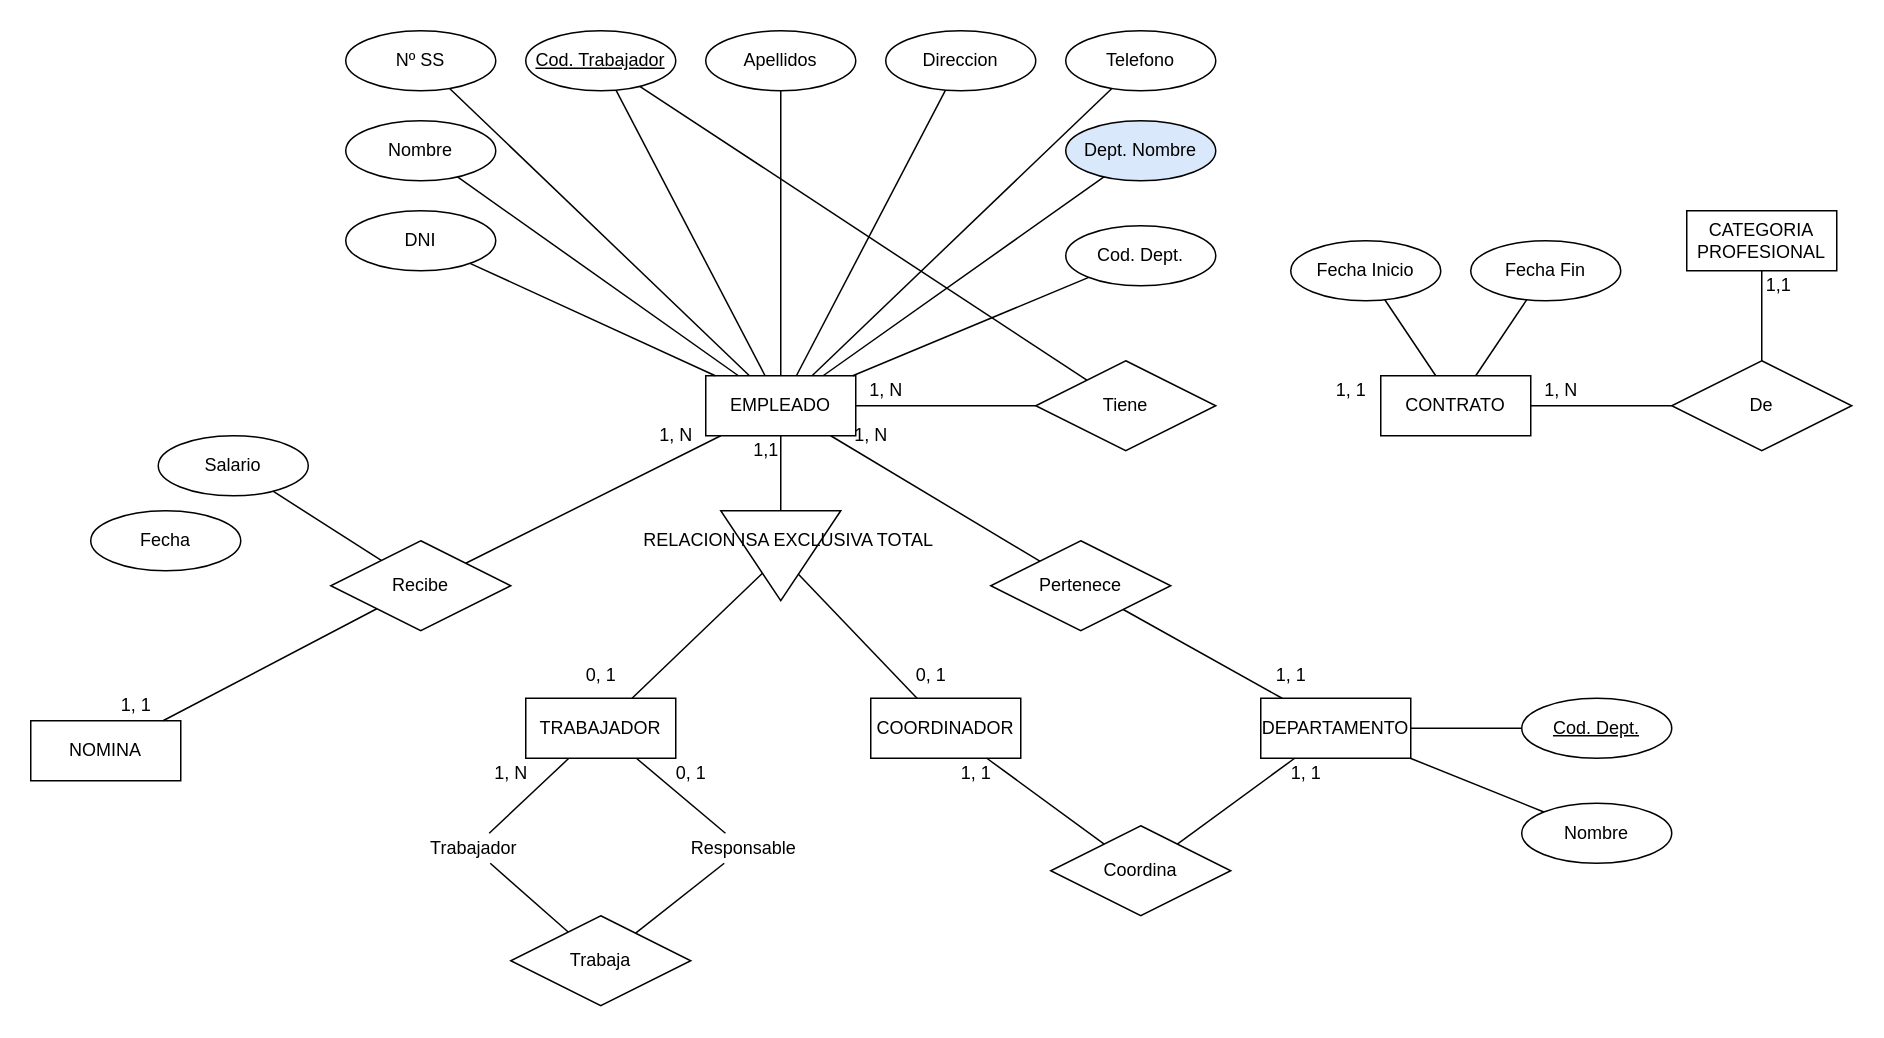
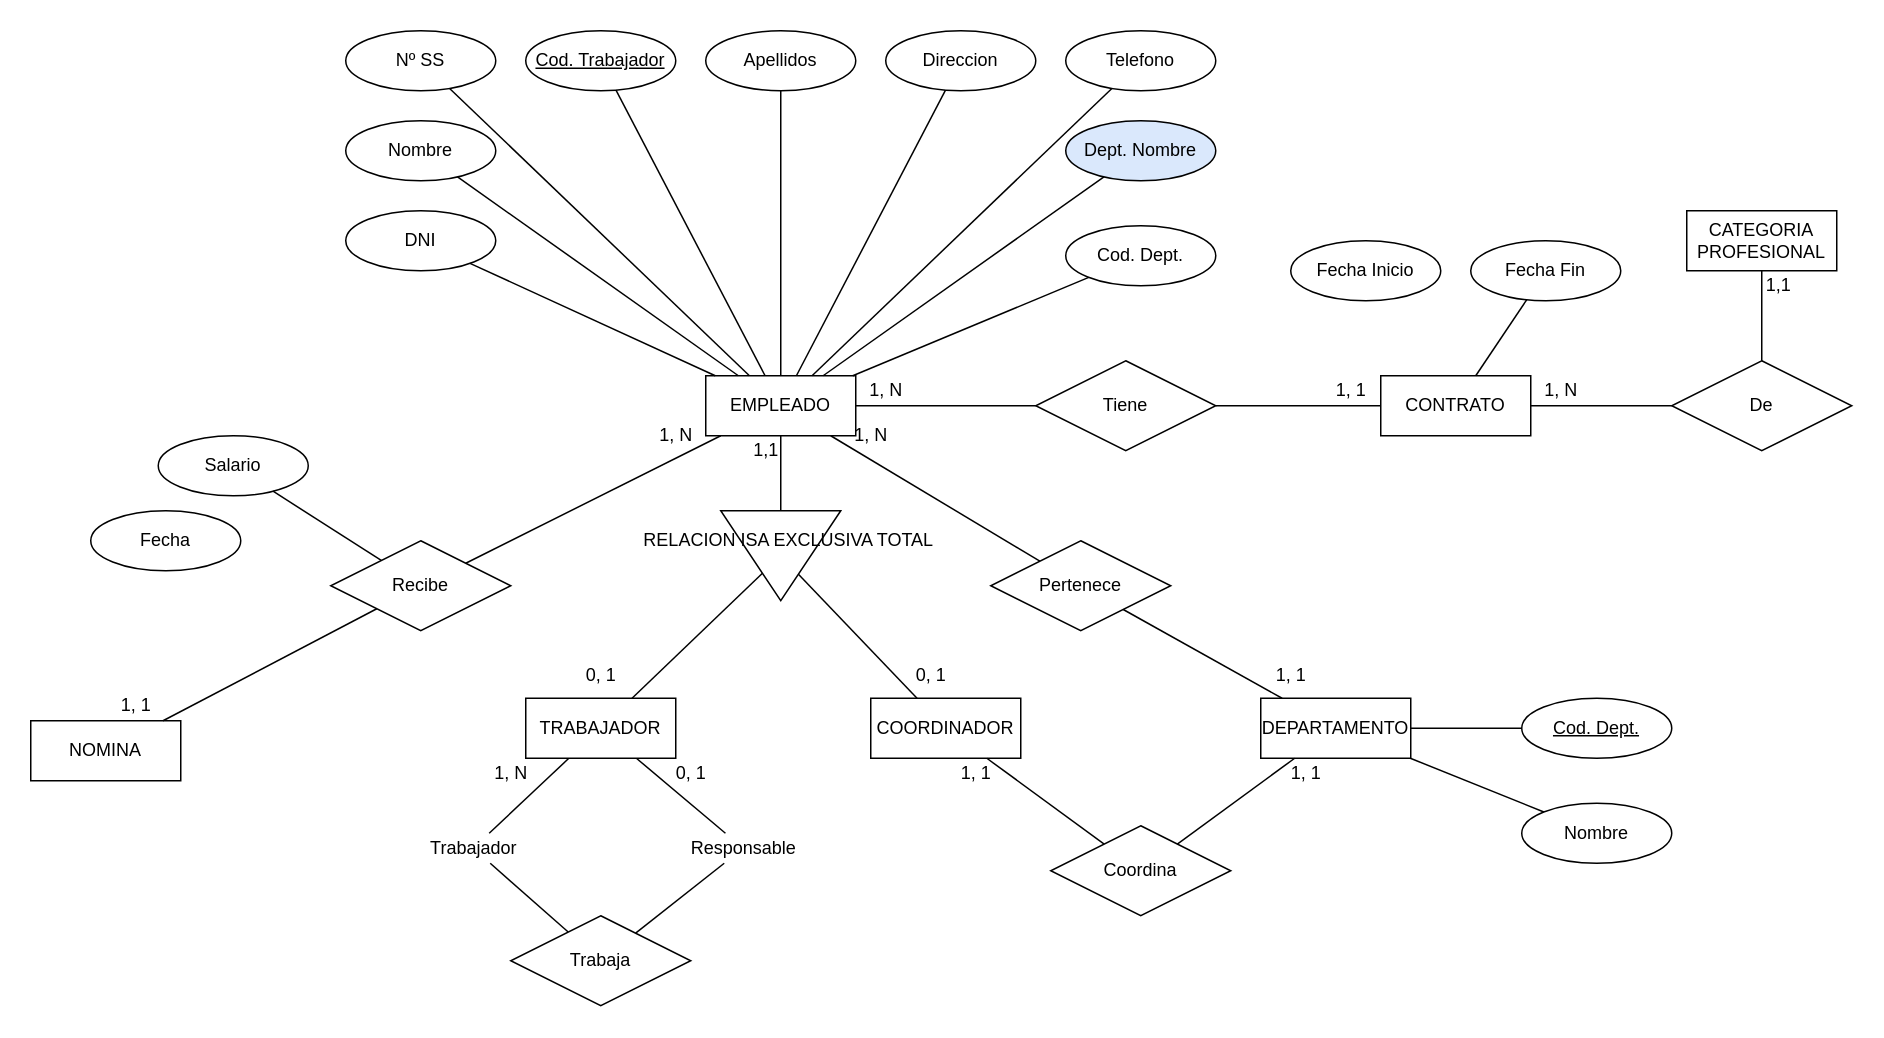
(864, 234) -> (1298, 406)
(1410, 337) -> none
